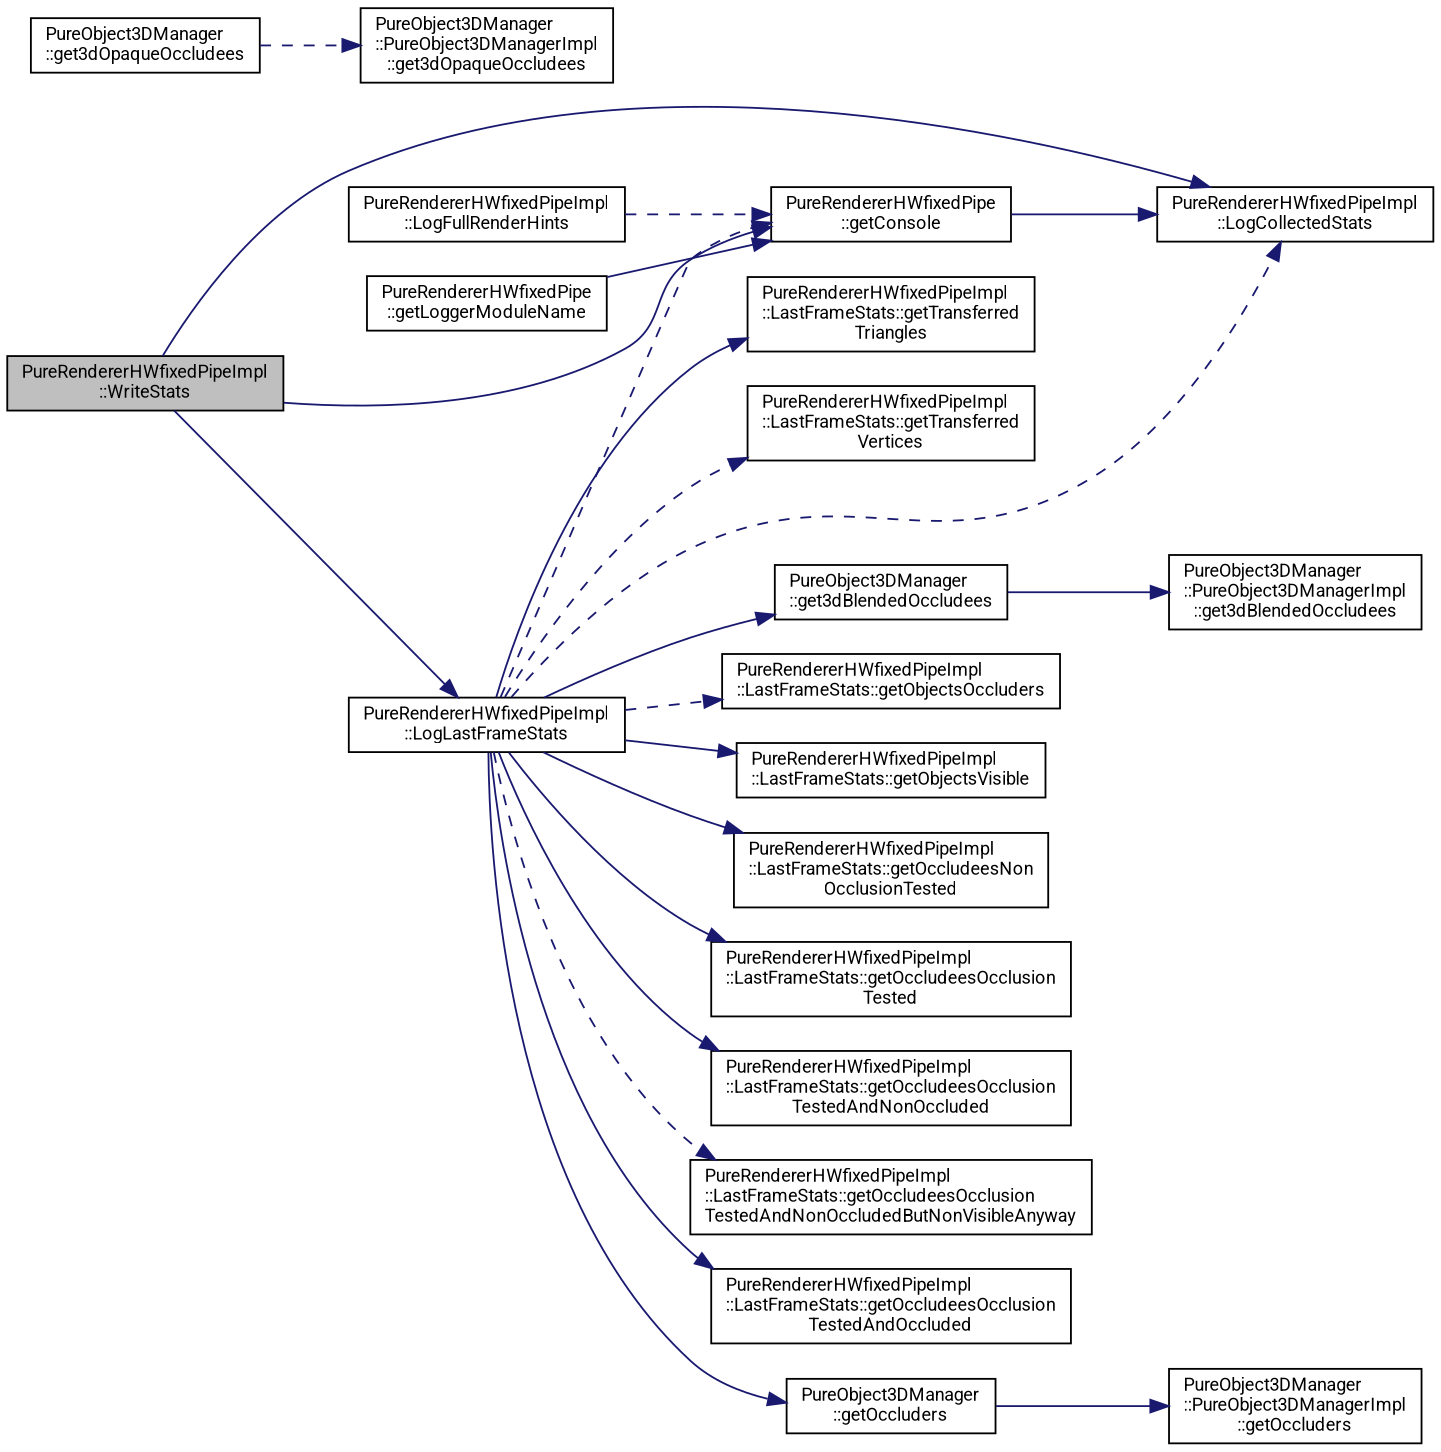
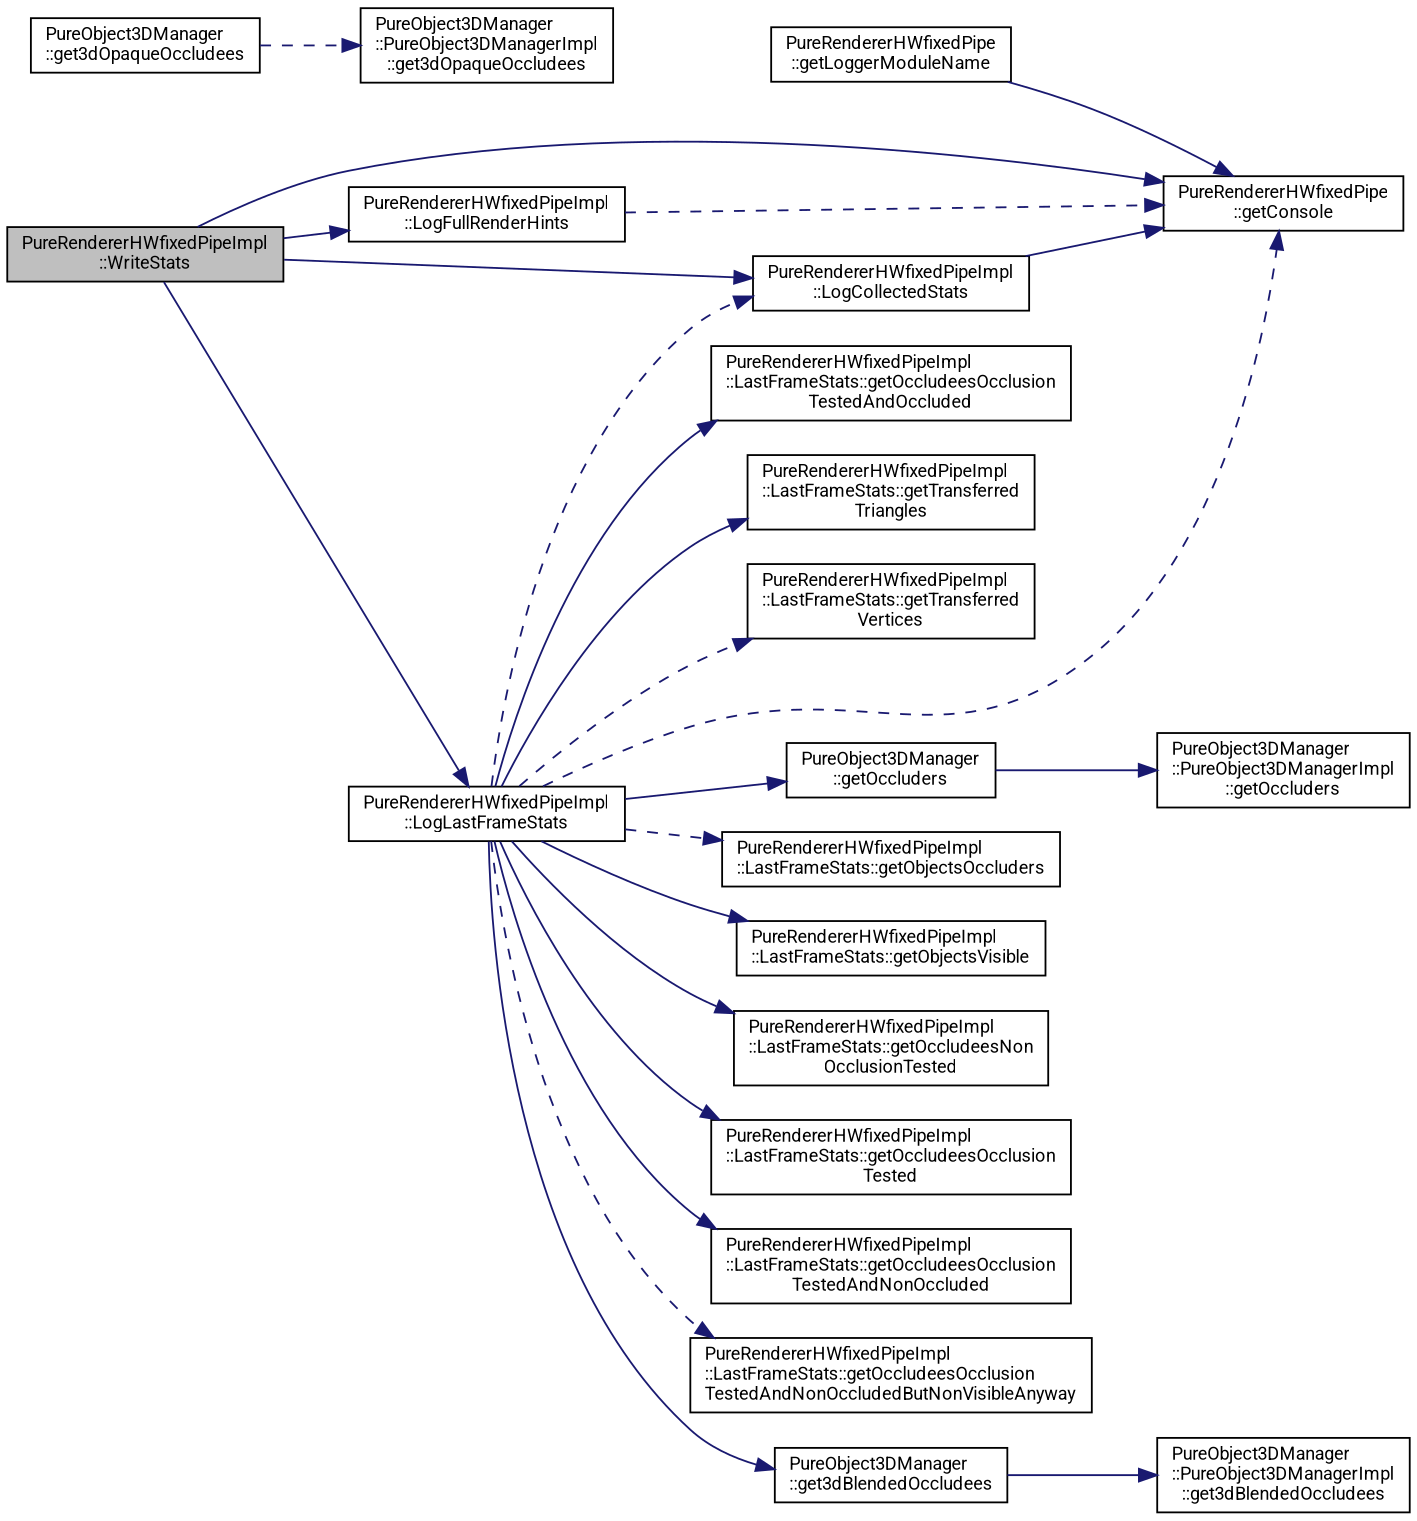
(1075, 214) -> (1085, 244)
none -> (307, 235)
